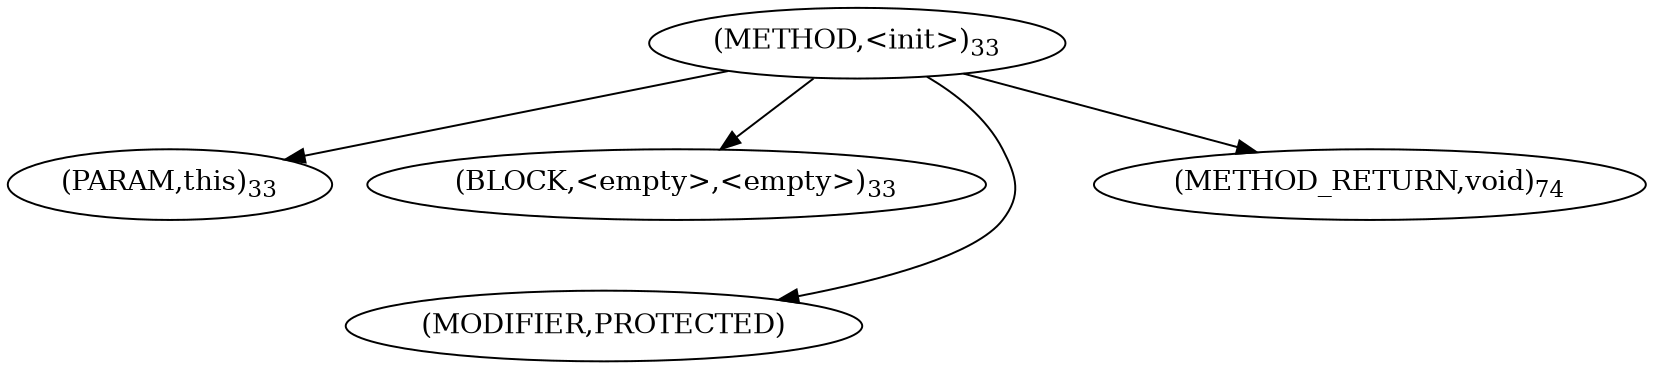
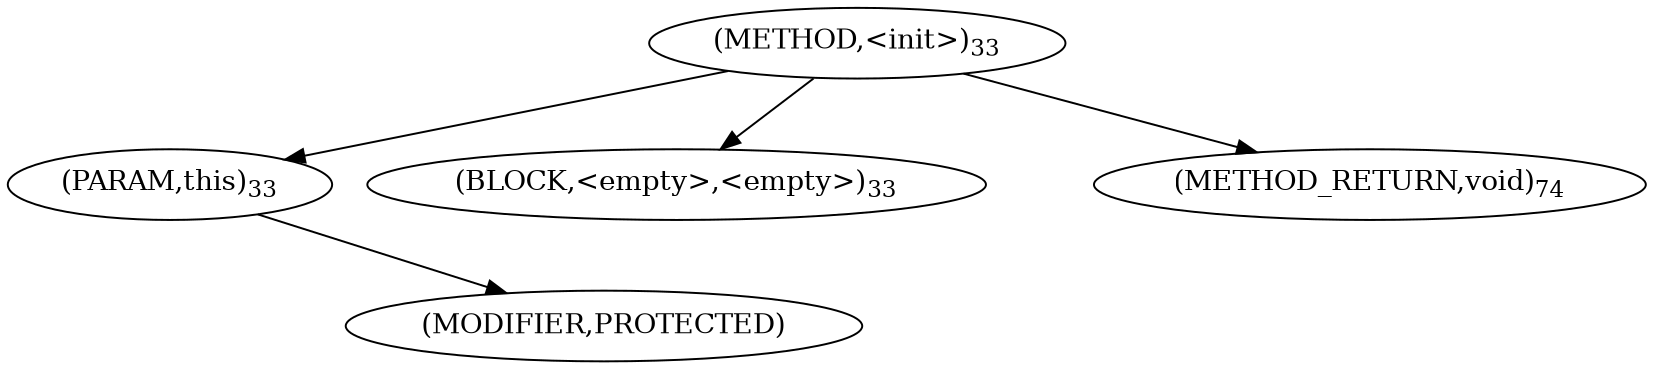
(988, 233) -> (373, 251)
